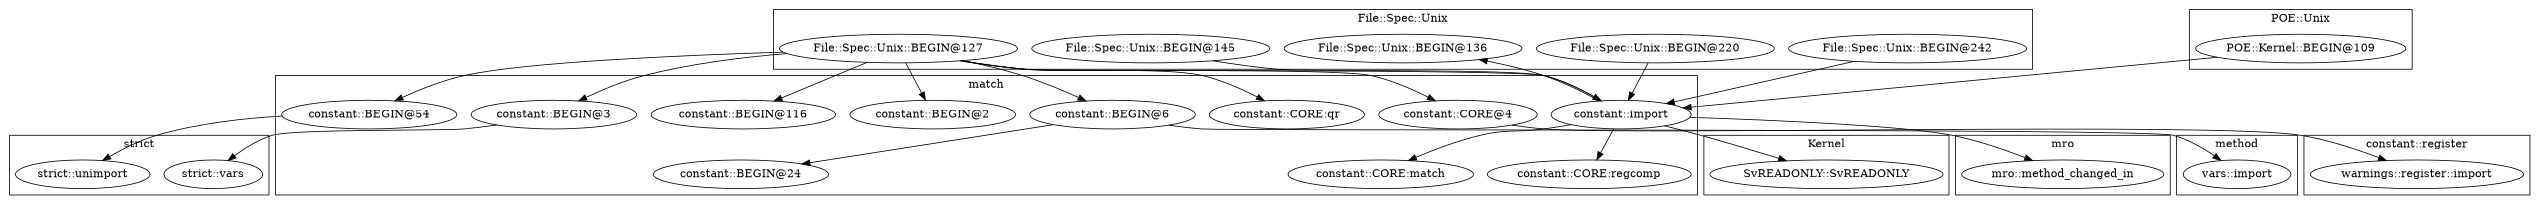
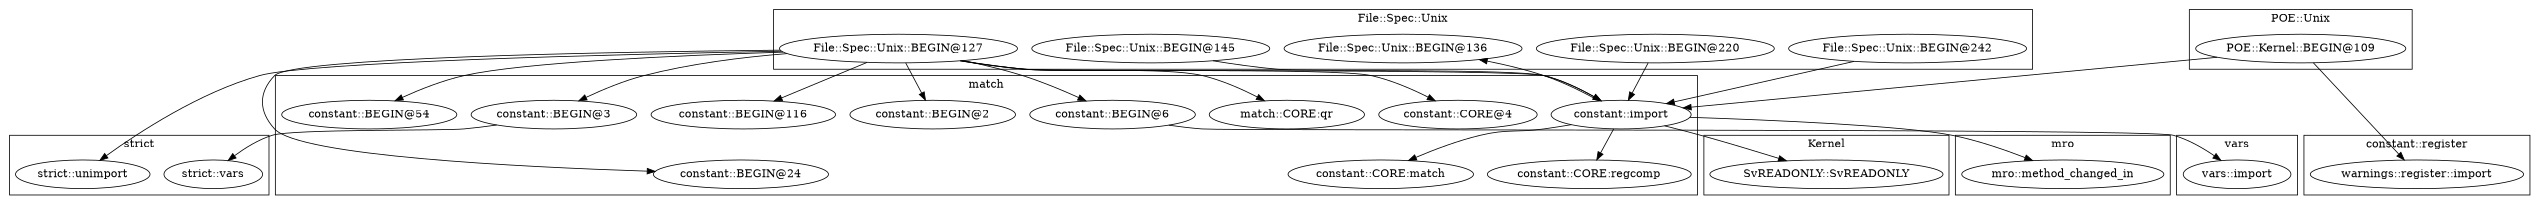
(1287, 115) -> (1287, 115)
(194, 127) -> (260, 76)
(2164, 130) -> (2356, 108)
(932, 144) -> (267, 85)
(2237, 144) -> (2237, 144)
